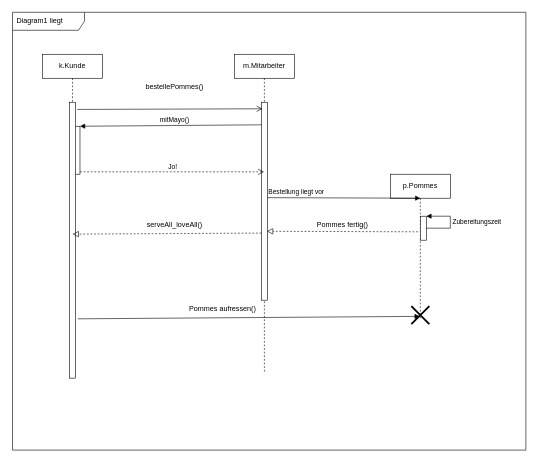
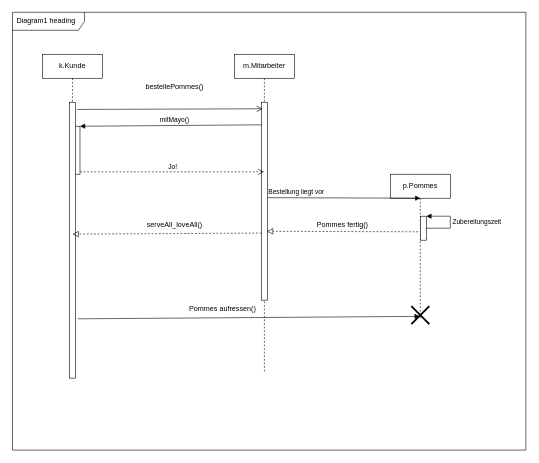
(41, 21) -> (46, 21)
